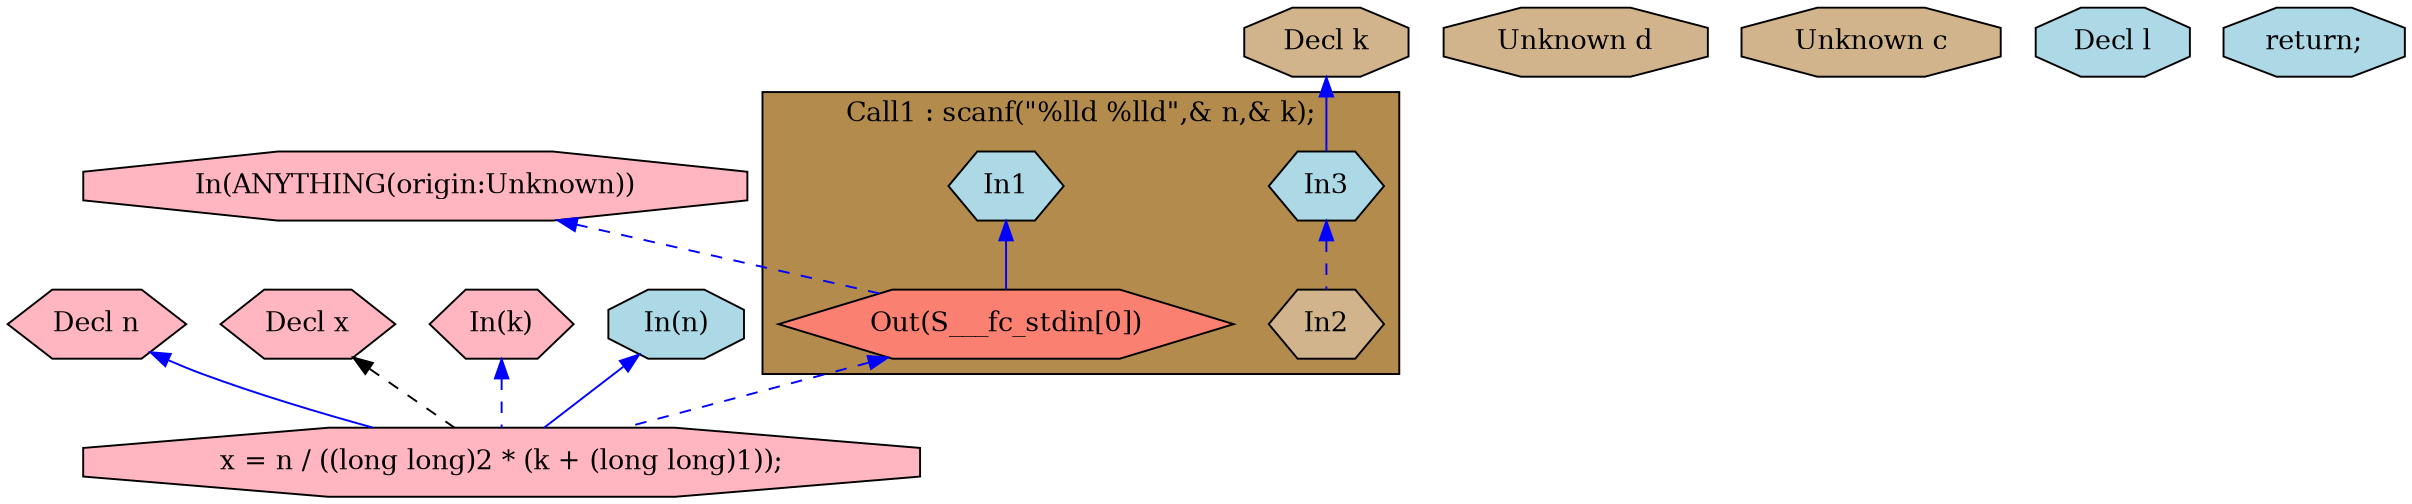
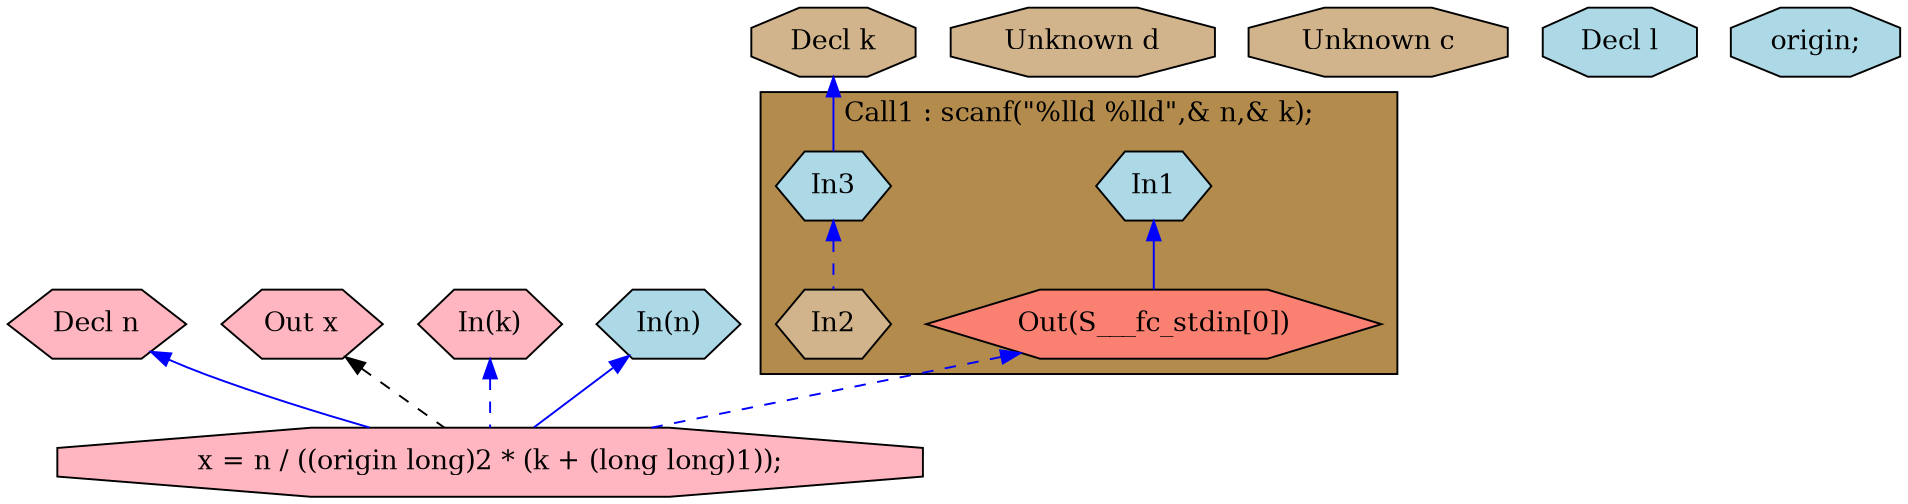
(2314, 42) -> (1815, 42)
(415, 186) -> none
(308, 324) -> (302, 324)
(676, 324) -> (668, 324)
(502, 462) -> (490, 462)
